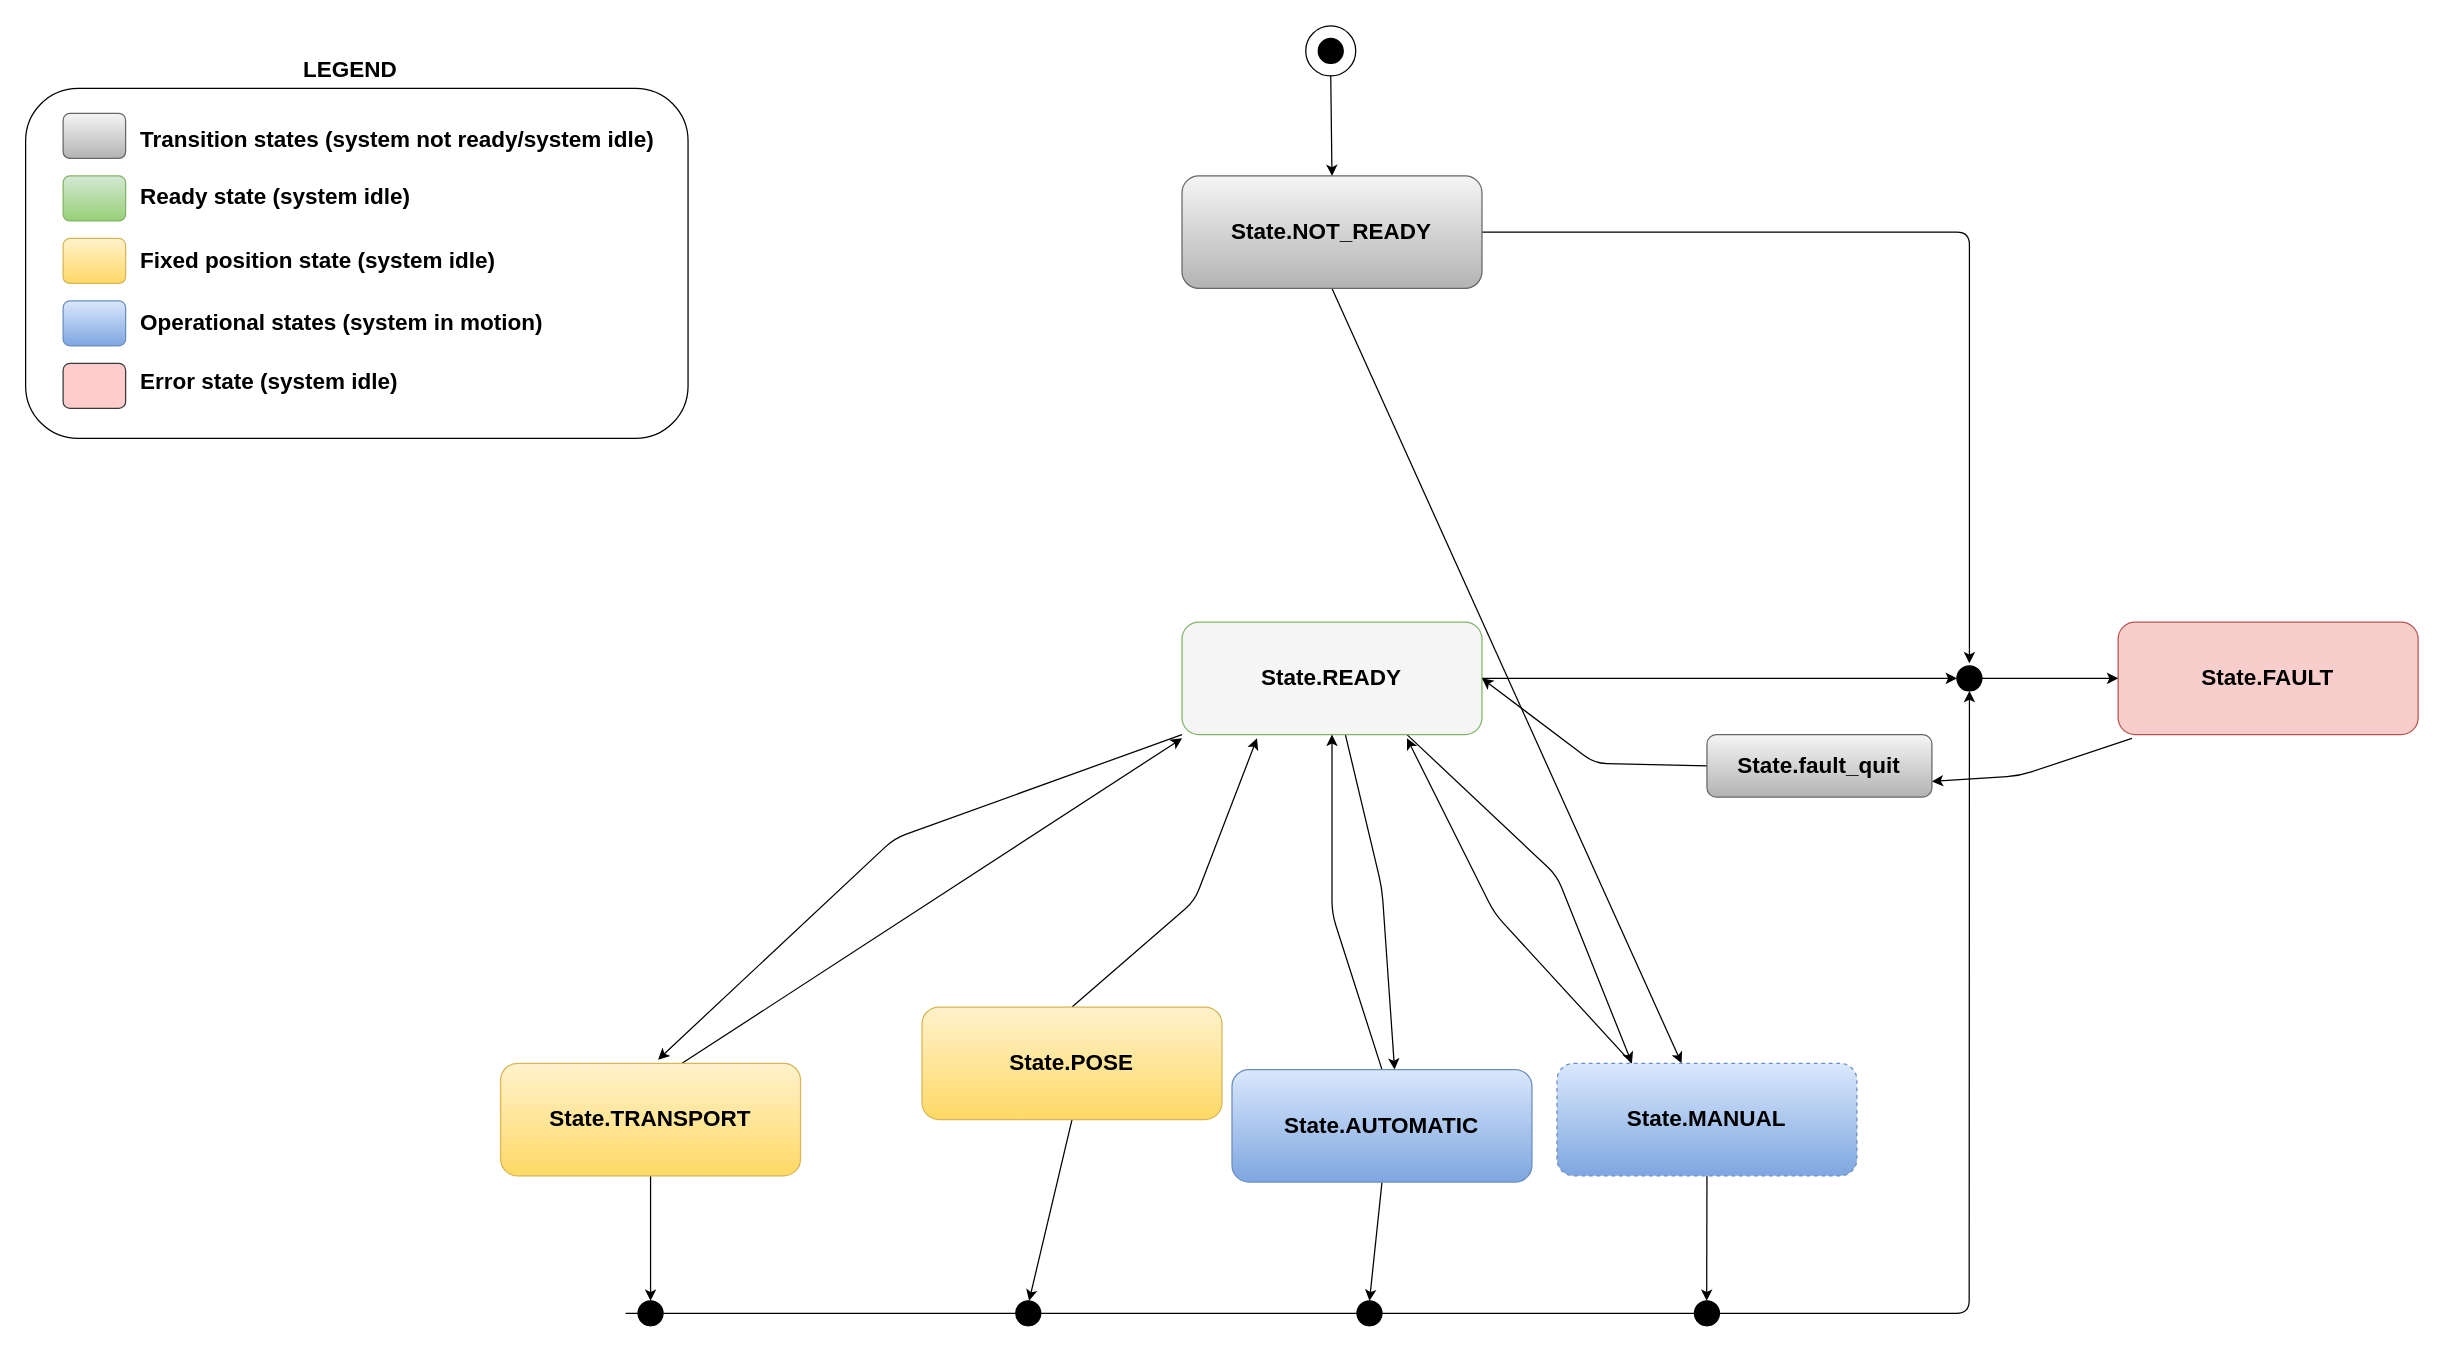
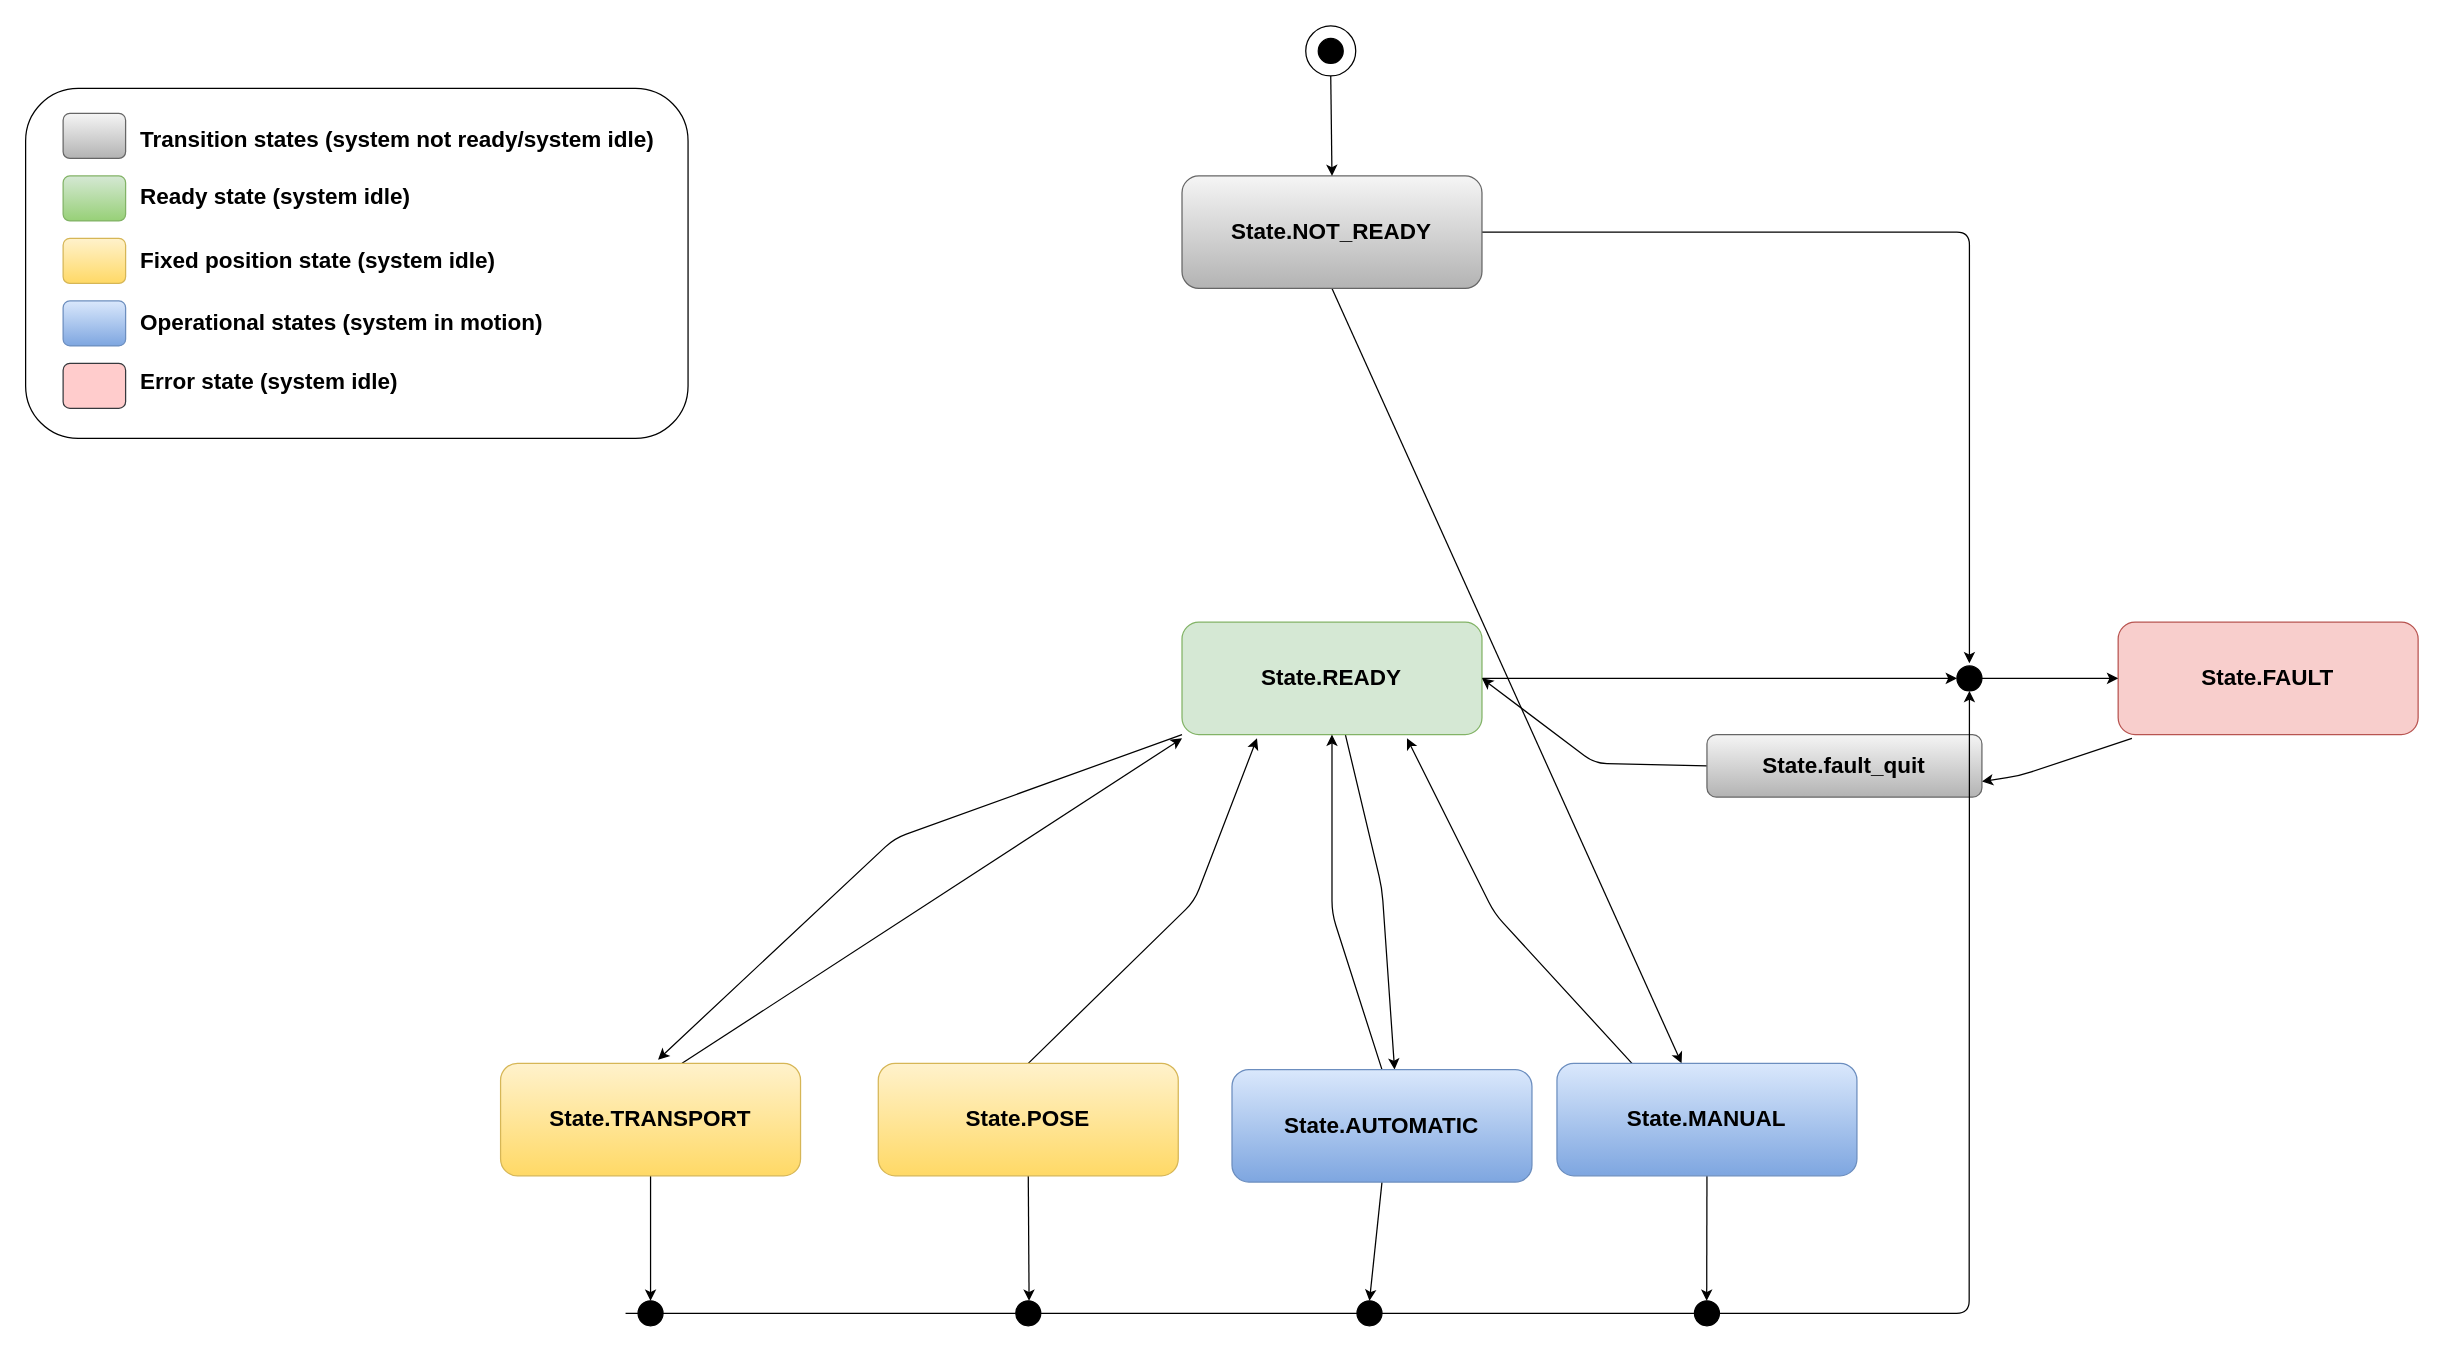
(351, 69) -> none
(1332, 678) -> (1332, 678)
(1820, 766) -> (1845, 766)
(1551, 871) -> none
(1072, 1063) -> (1028, 1119)
(1707, 1119) -> (1707, 1119)
